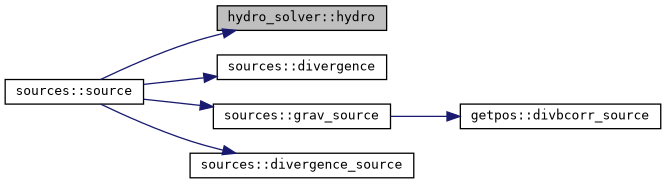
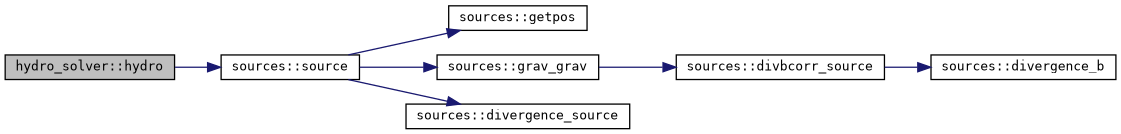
(161, 53) -> (191, 67)
(302, 67) -> (518, 18)
none -> (1023, 67)
(302, 116) -> (518, 67)
(561, 116) -> (780, 67)
